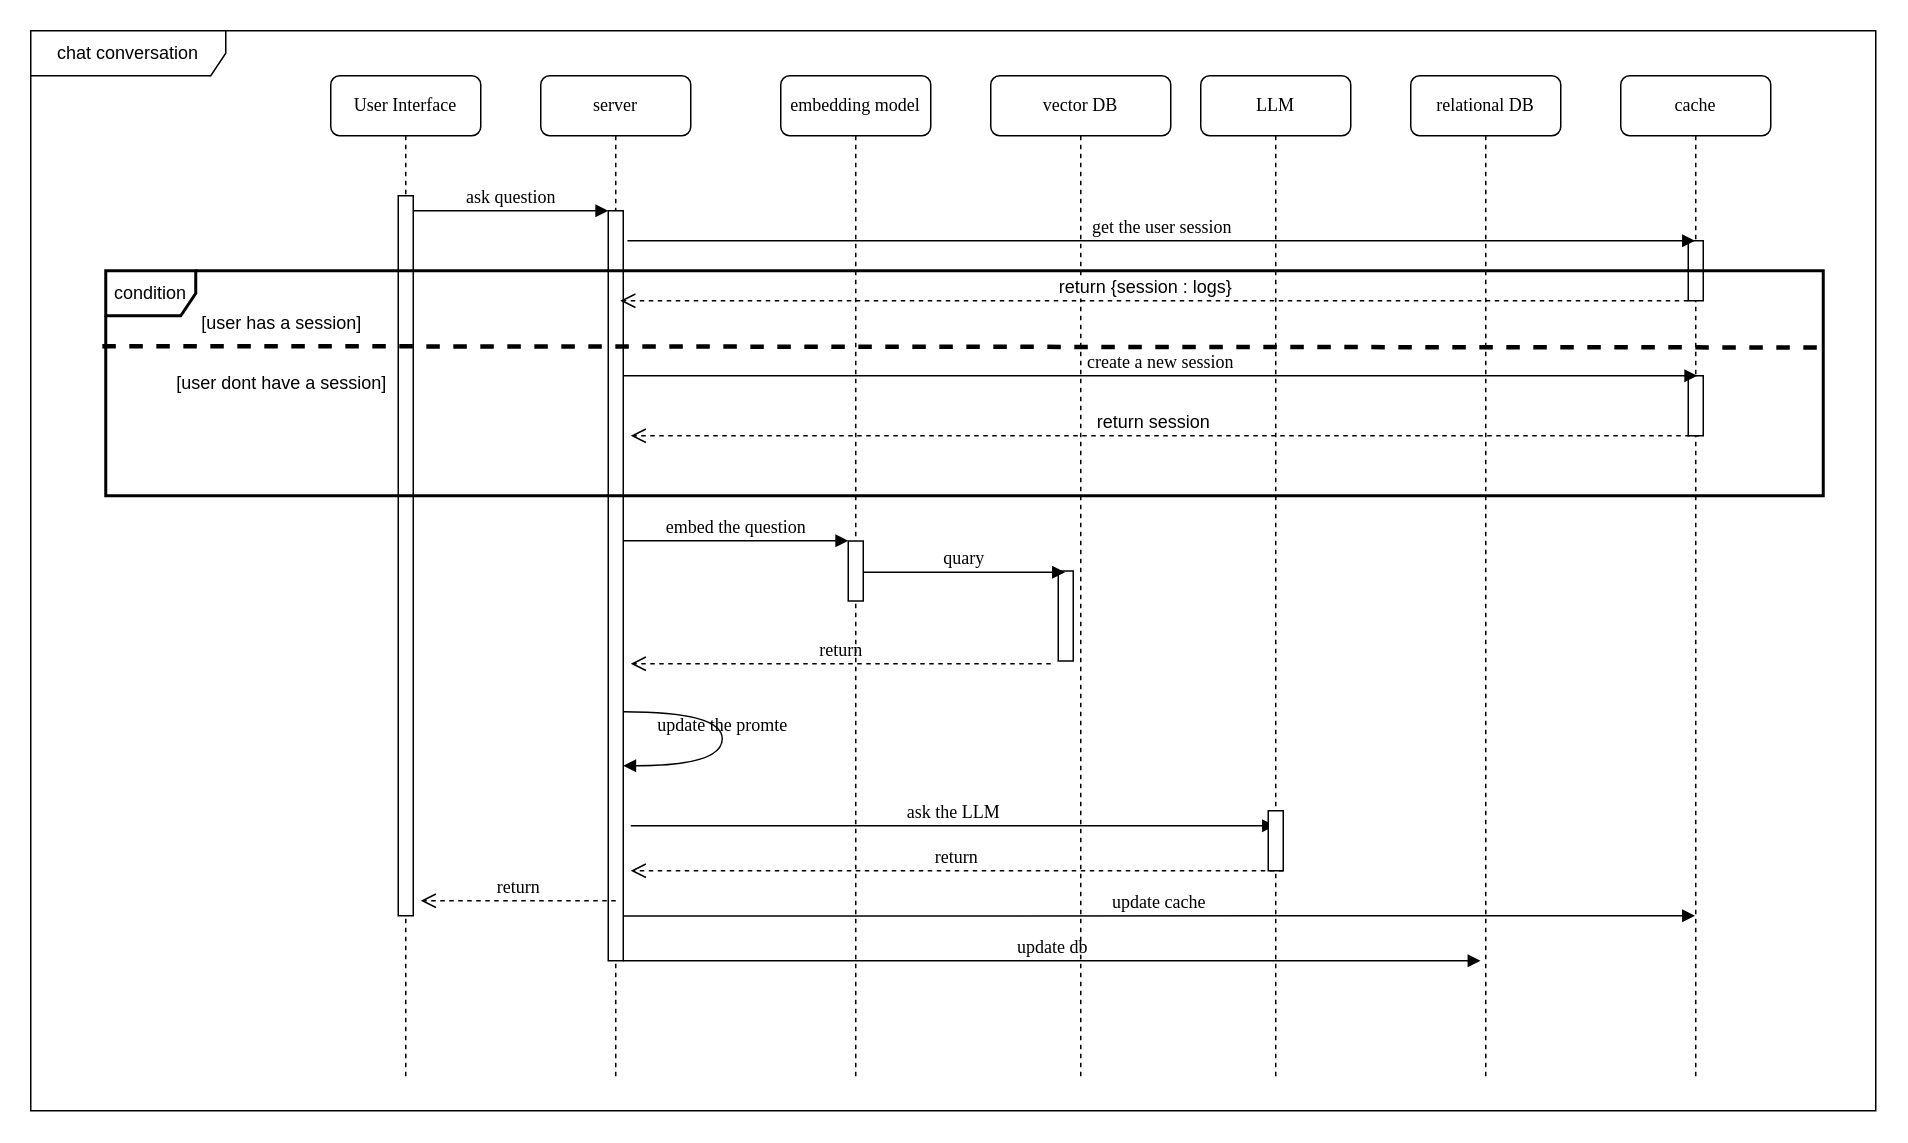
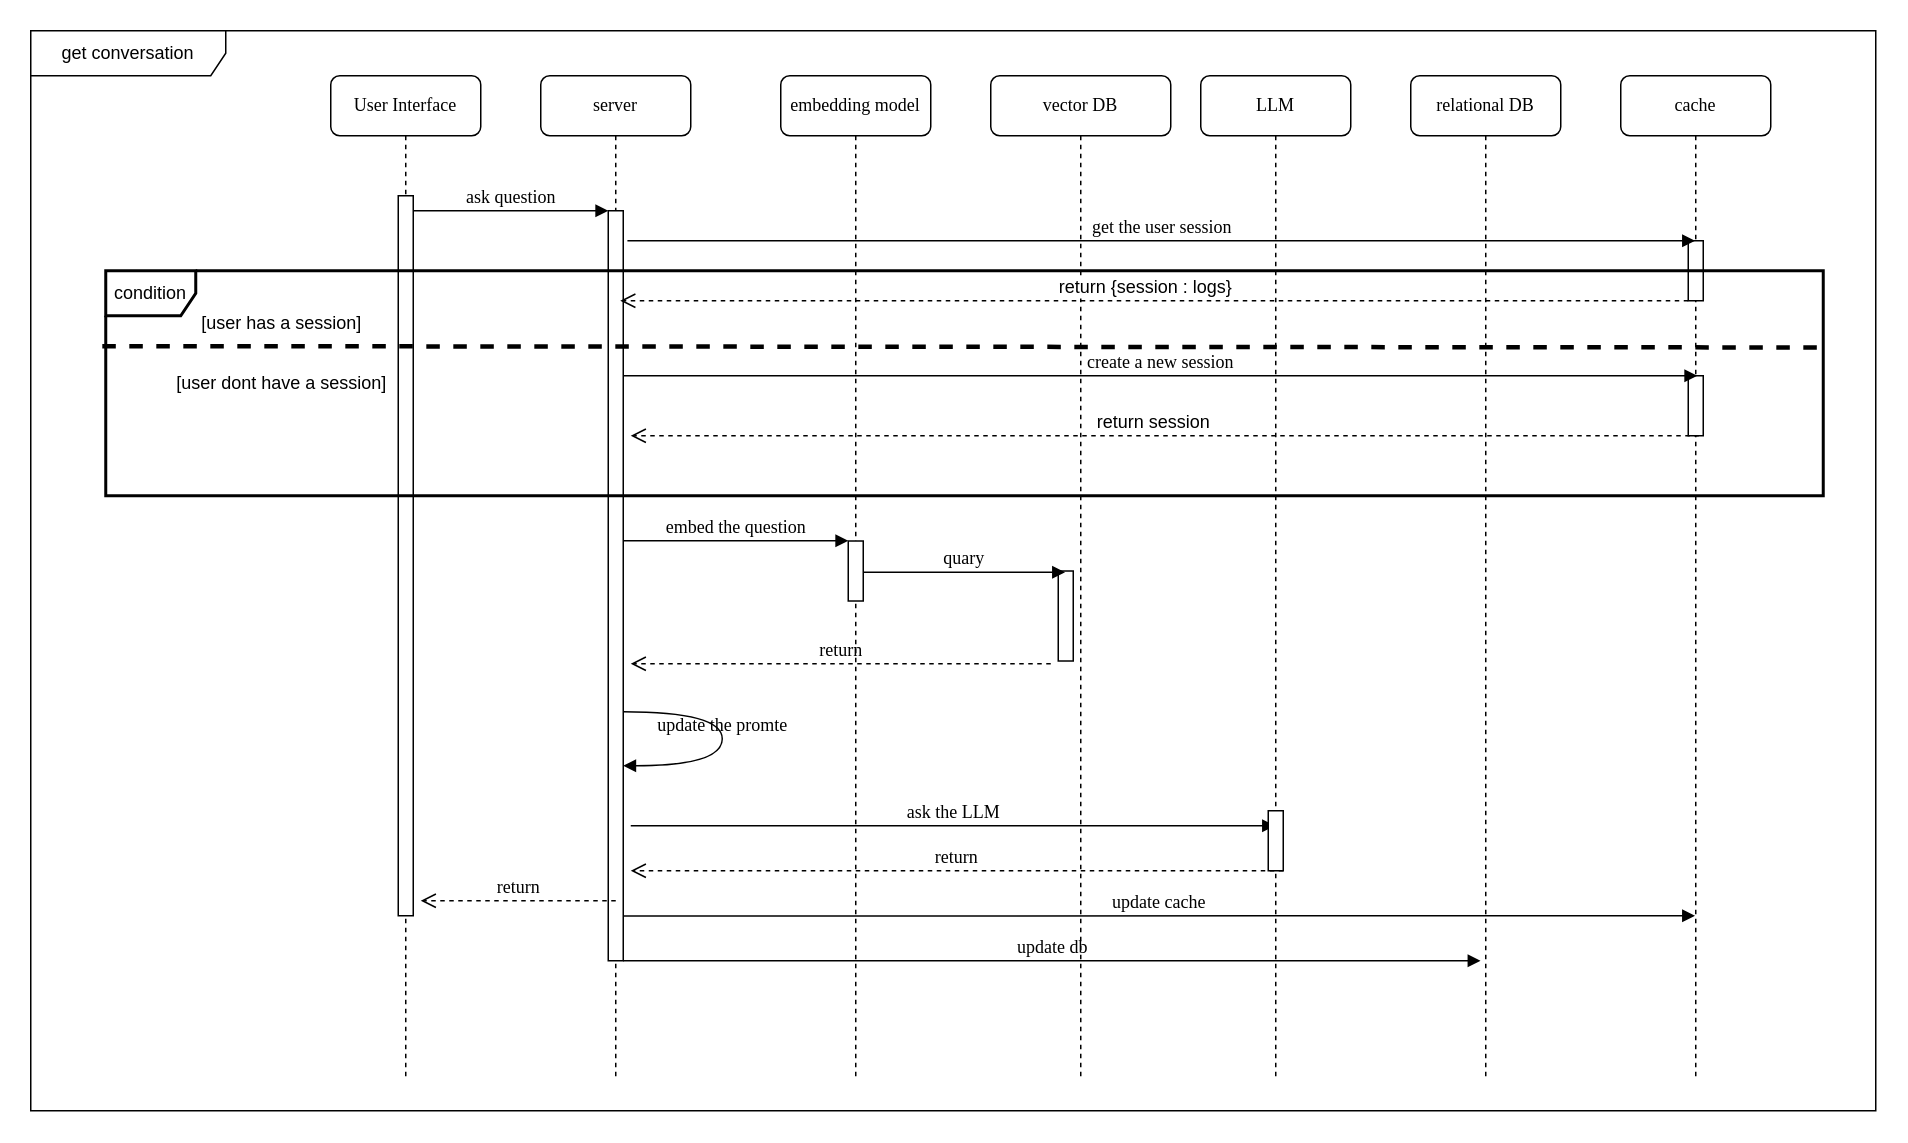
(128, 53) -> (128, 53)
